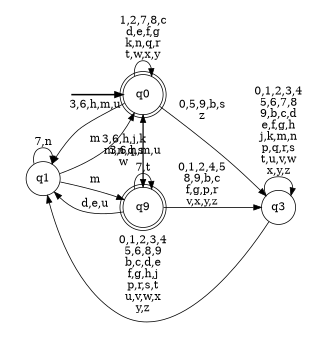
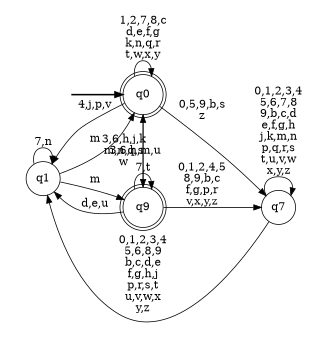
(95, 105) -> (95, 105)
(279, 207) -> (279, 207)
